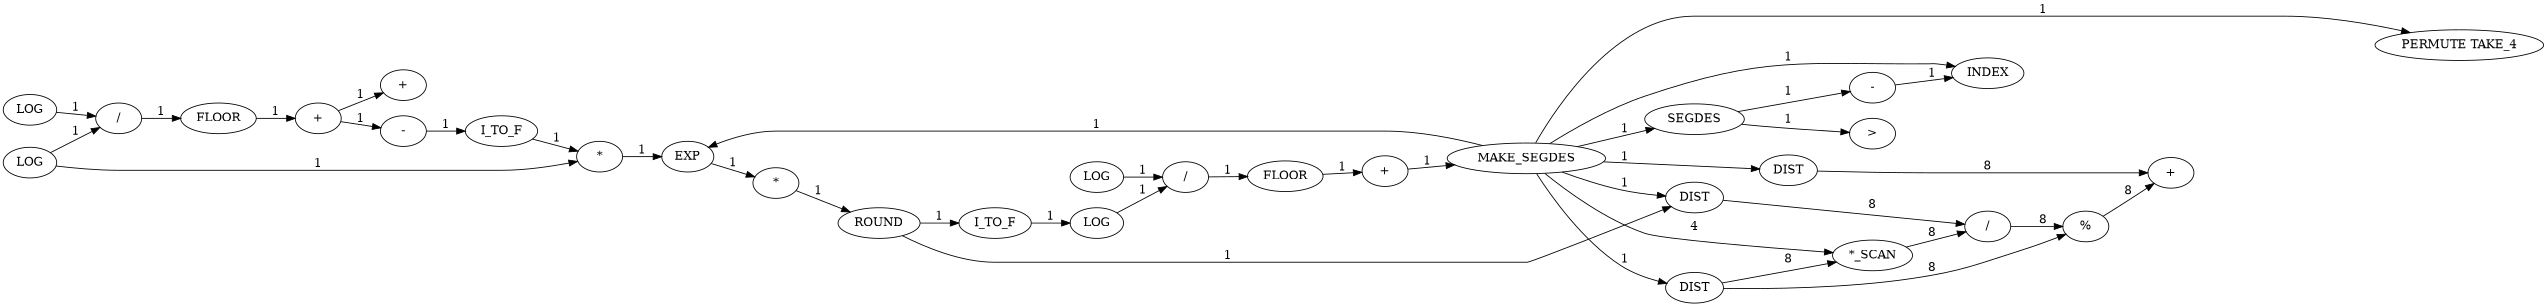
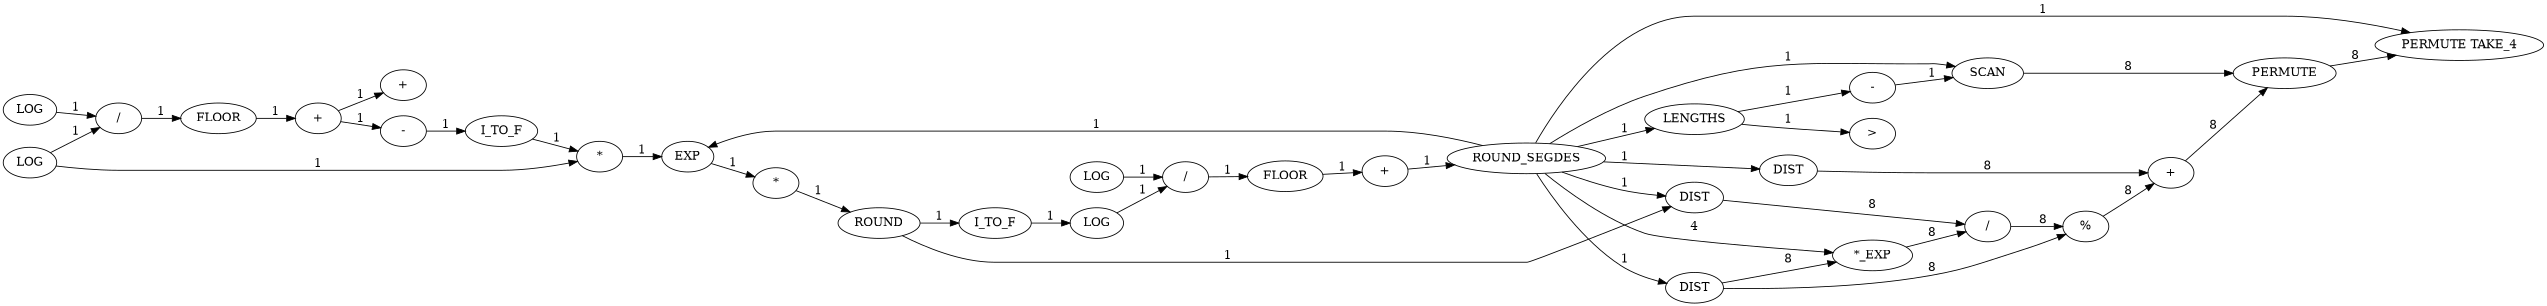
(1988, 73) -> (1988, 73)
none -> (2285, 73)
(1695, 119) -> (1695, 119)
(1526, 158) -> (1526, 158)
(1873, 255) -> (1873, 255)
